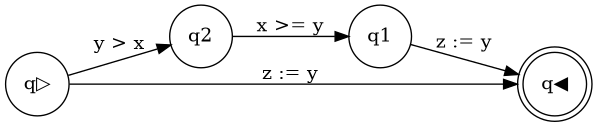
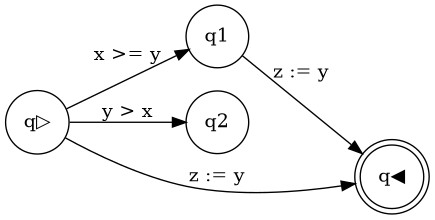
(284, 36) -> (121, 82)
